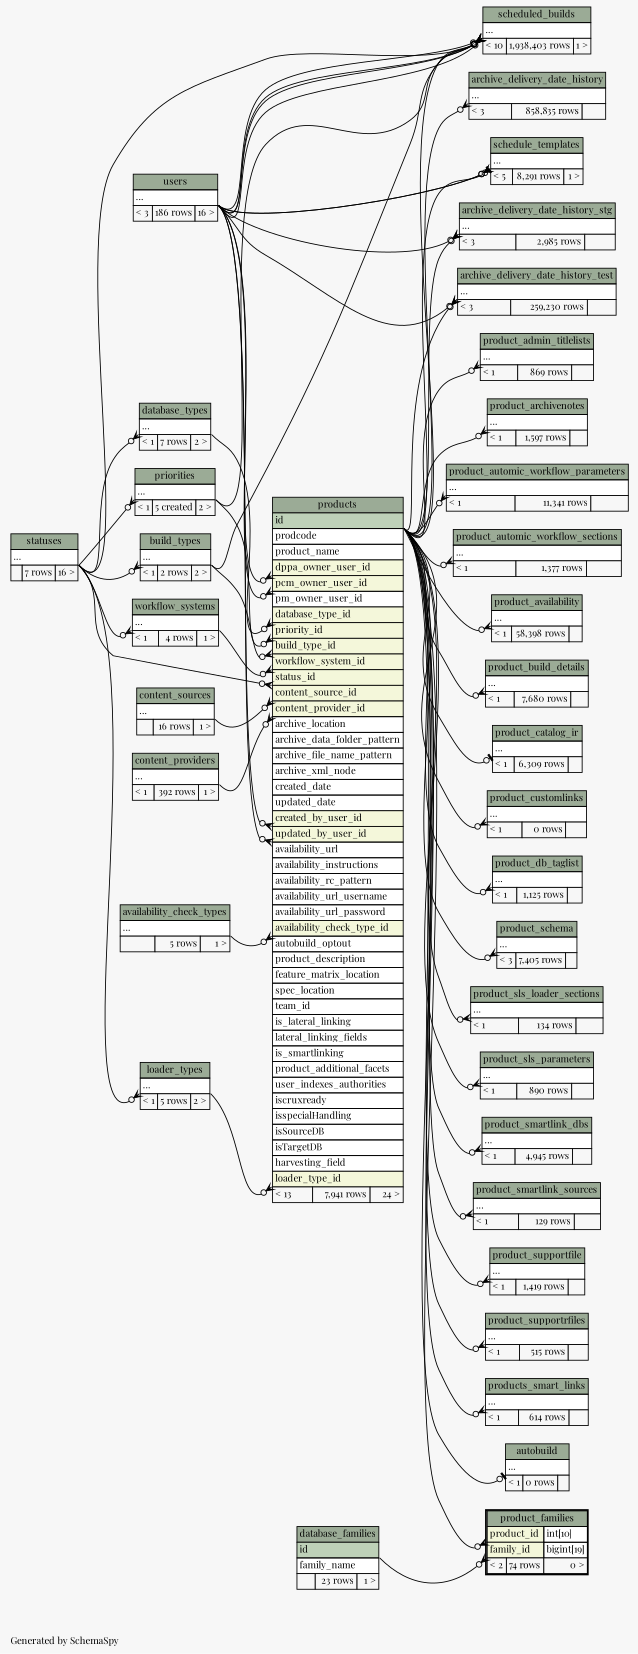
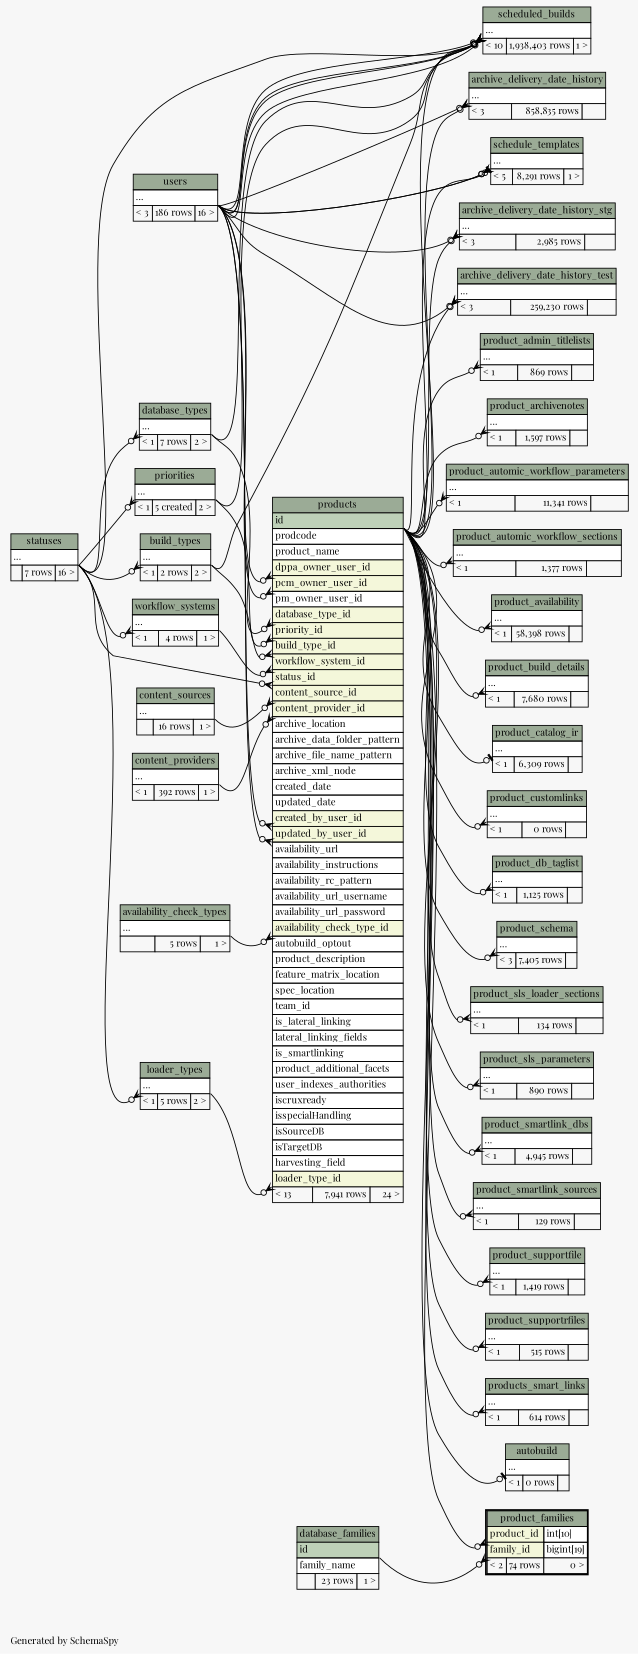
none -> (256, 141)
none -> (339, 160)
